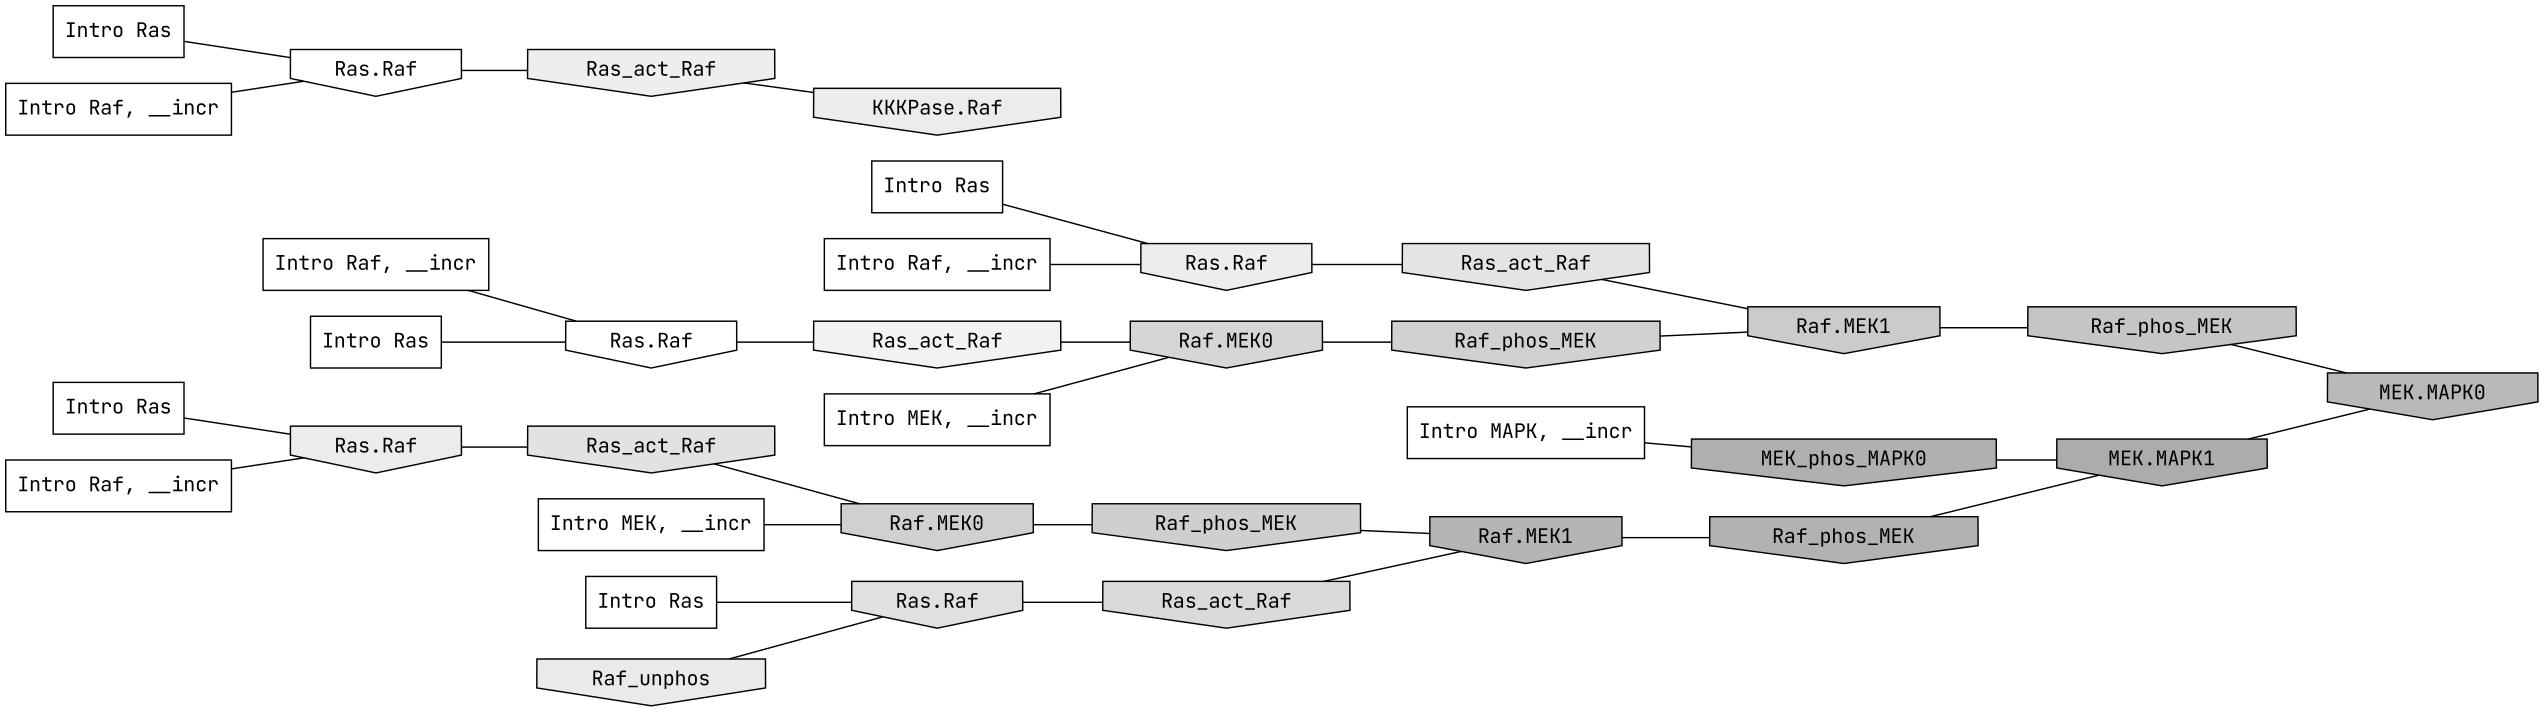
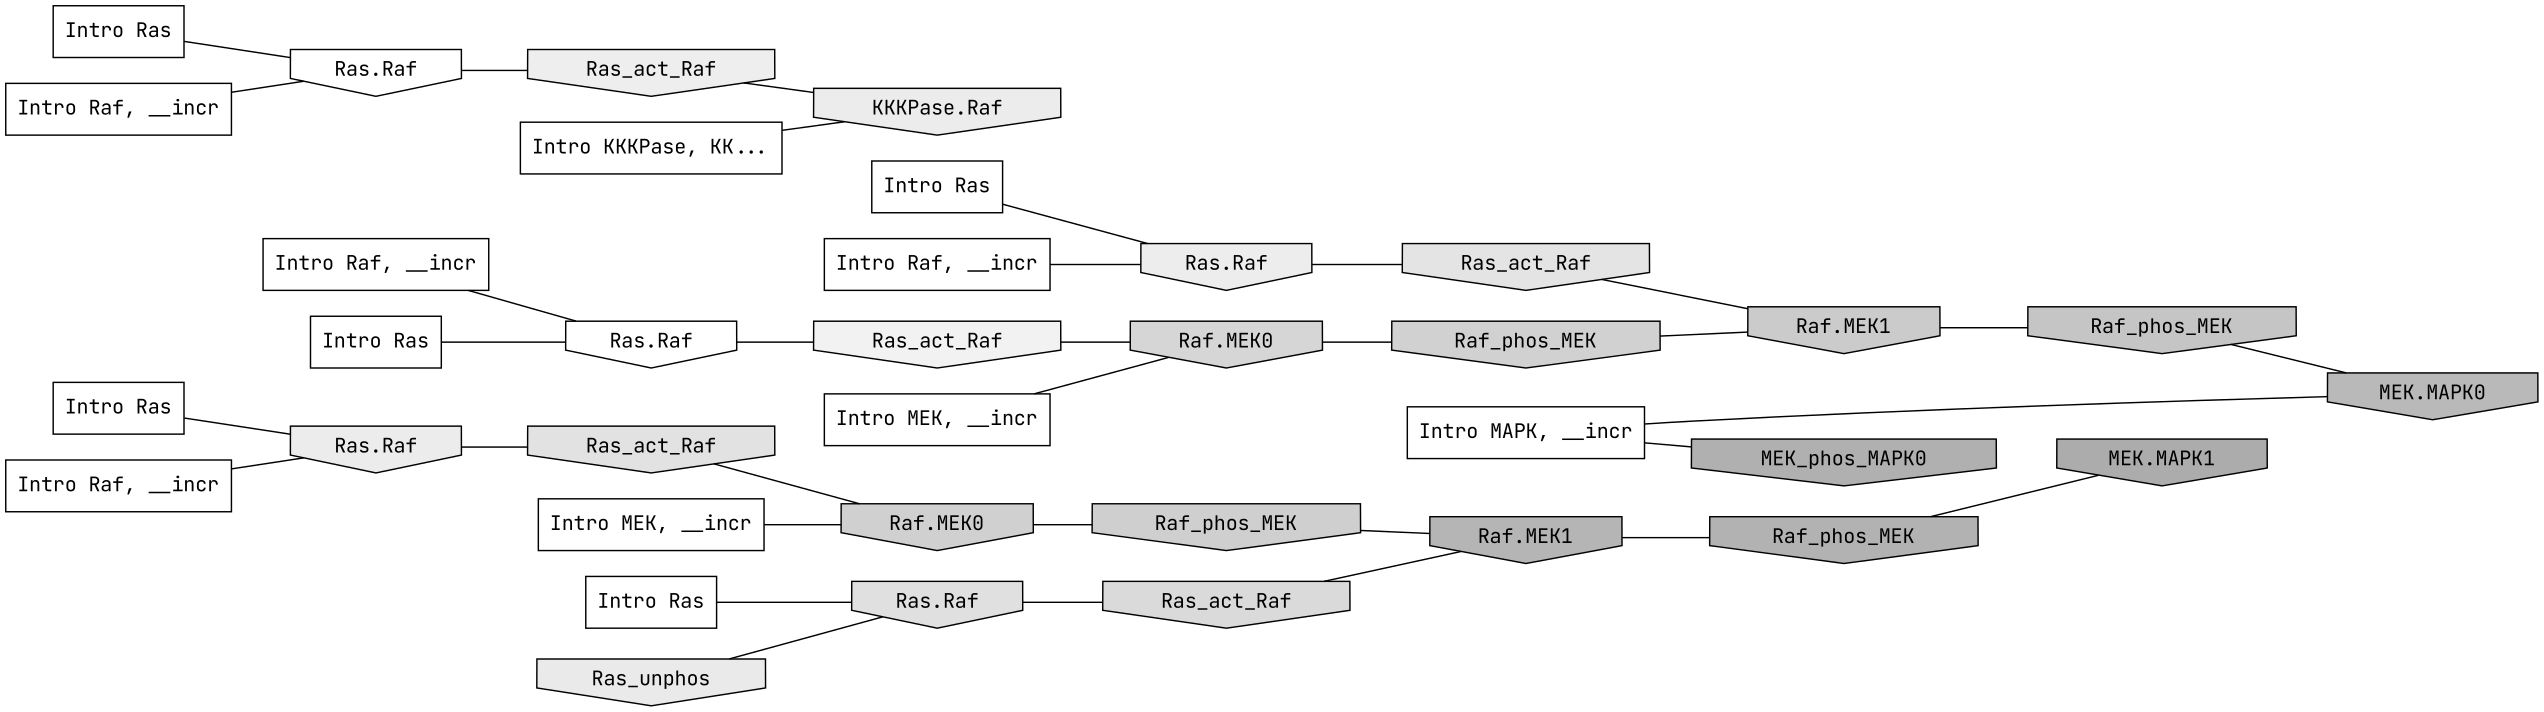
none -> (651, 148)
(2309, 424) -> (1986, 408)
(2027, 460) -> none
(651, 680) -> (651, 680)
